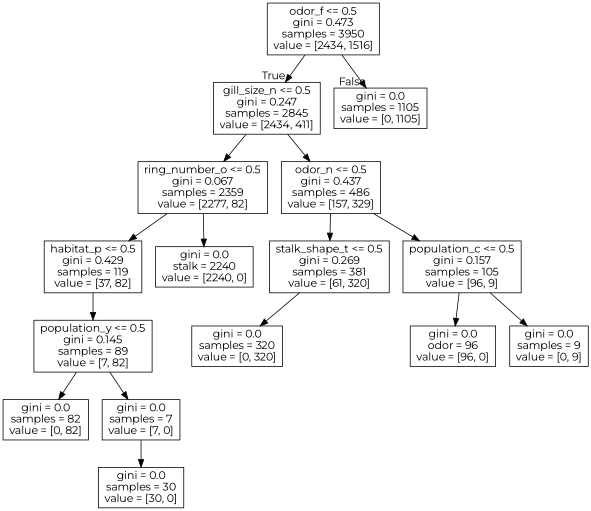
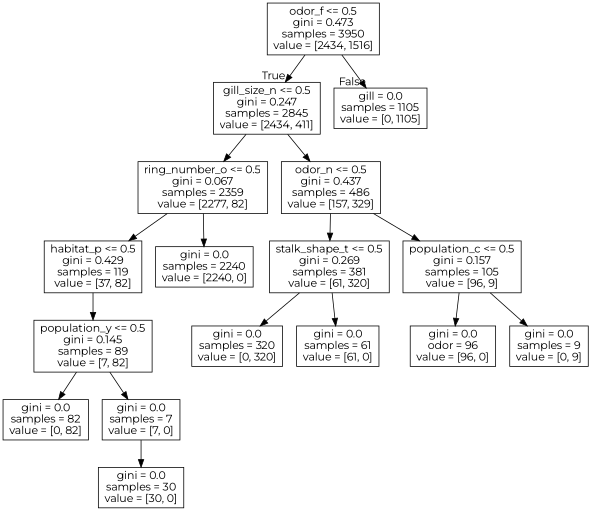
(380, 108) -> (380, 108)
(204, 267) -> (204, 267)
none -> (338, 346)
